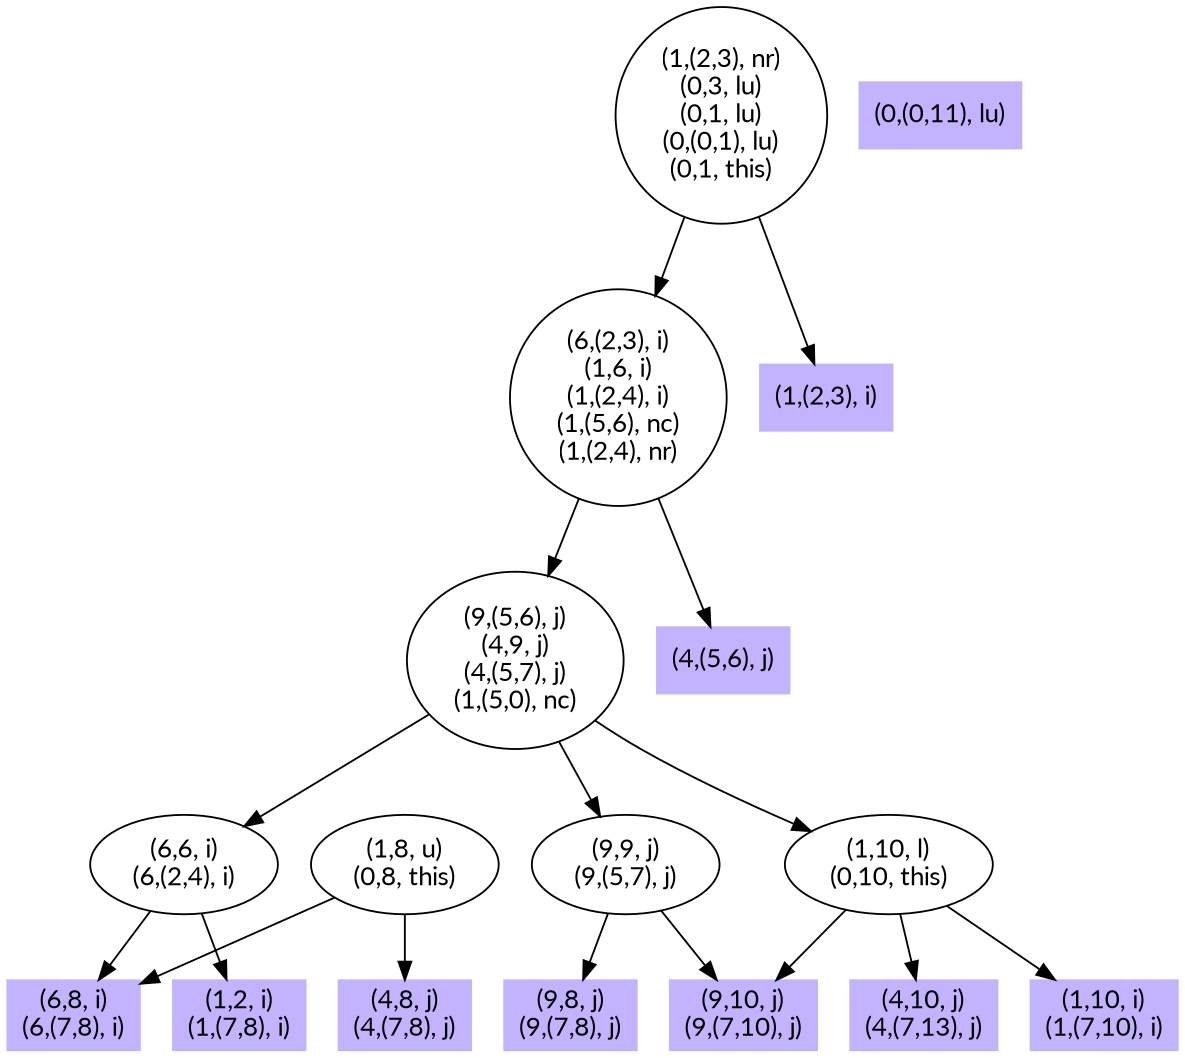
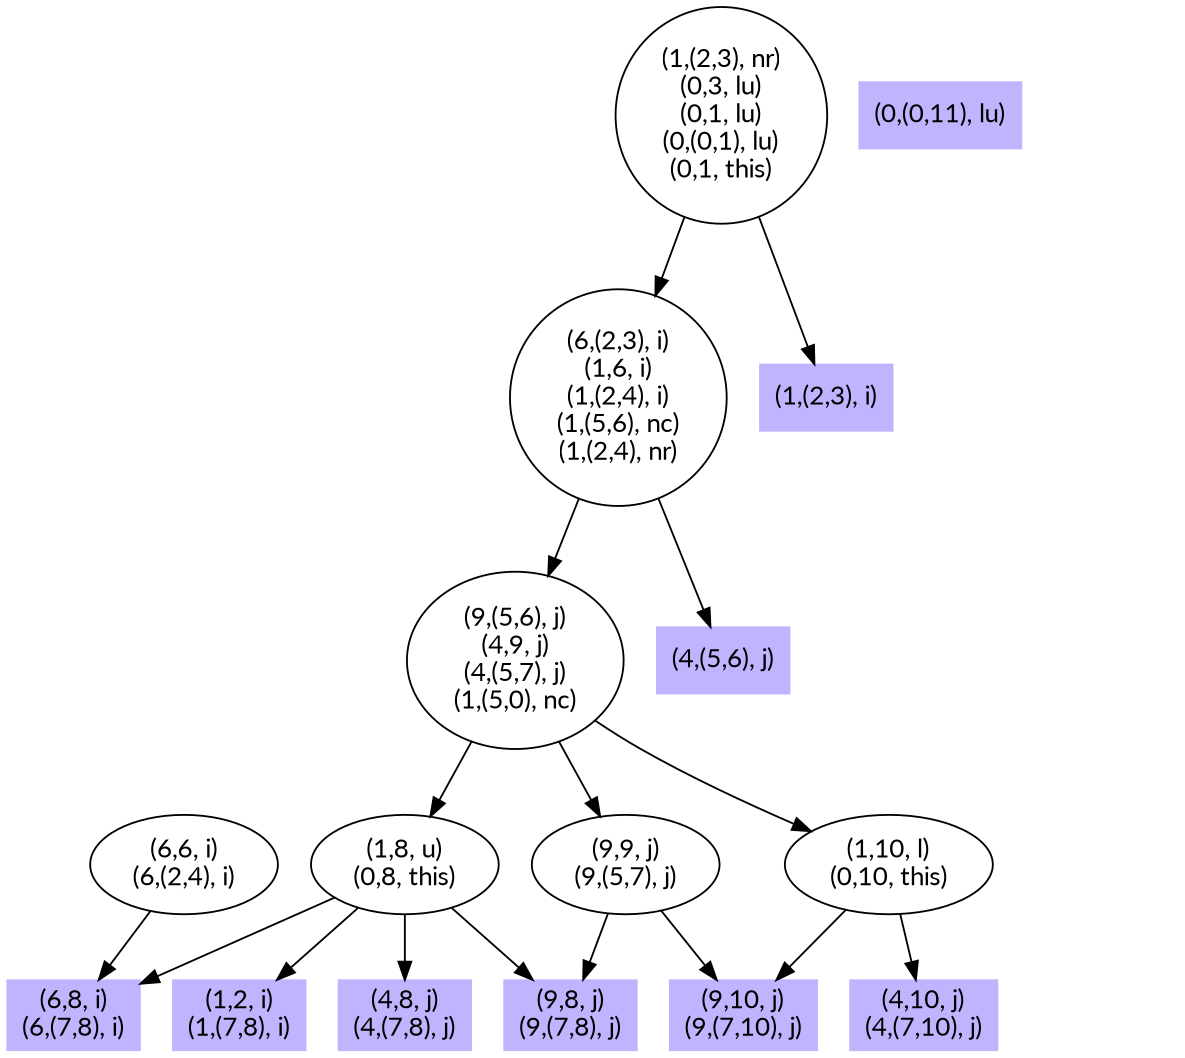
(345, 766) -> (456, 771)
(211, 938) -> (324, 938)
none -> (485, 938)
(924, 1015) -> (924, 1015)
(1104, 1015) -> none
